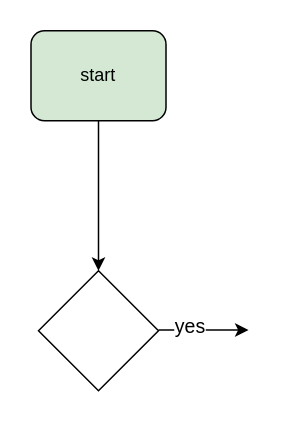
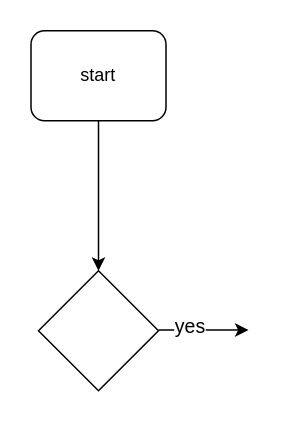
(98, 76) -> (98, 76)
